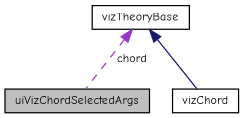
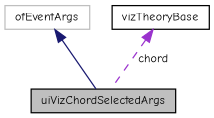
none -> (47, 17)
(206, 101) -> none
